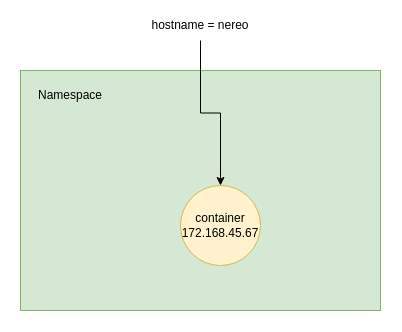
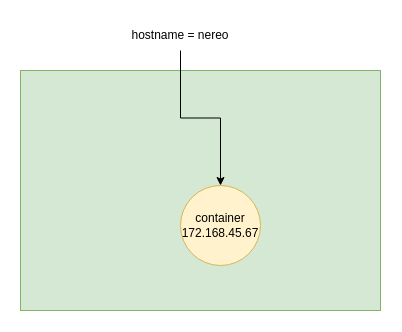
(201, 26) -> (181, 36)
(71, 96) -> none
